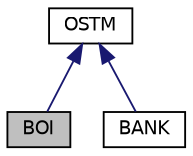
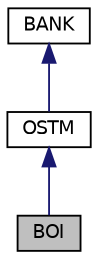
(122, 86) -> (49, 87)
